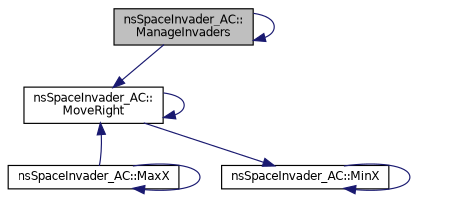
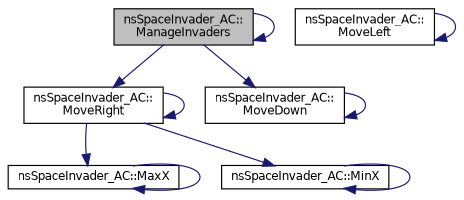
none -> (365, 27)
none -> (275, 105)
(101, 150) -> (86, 139)
